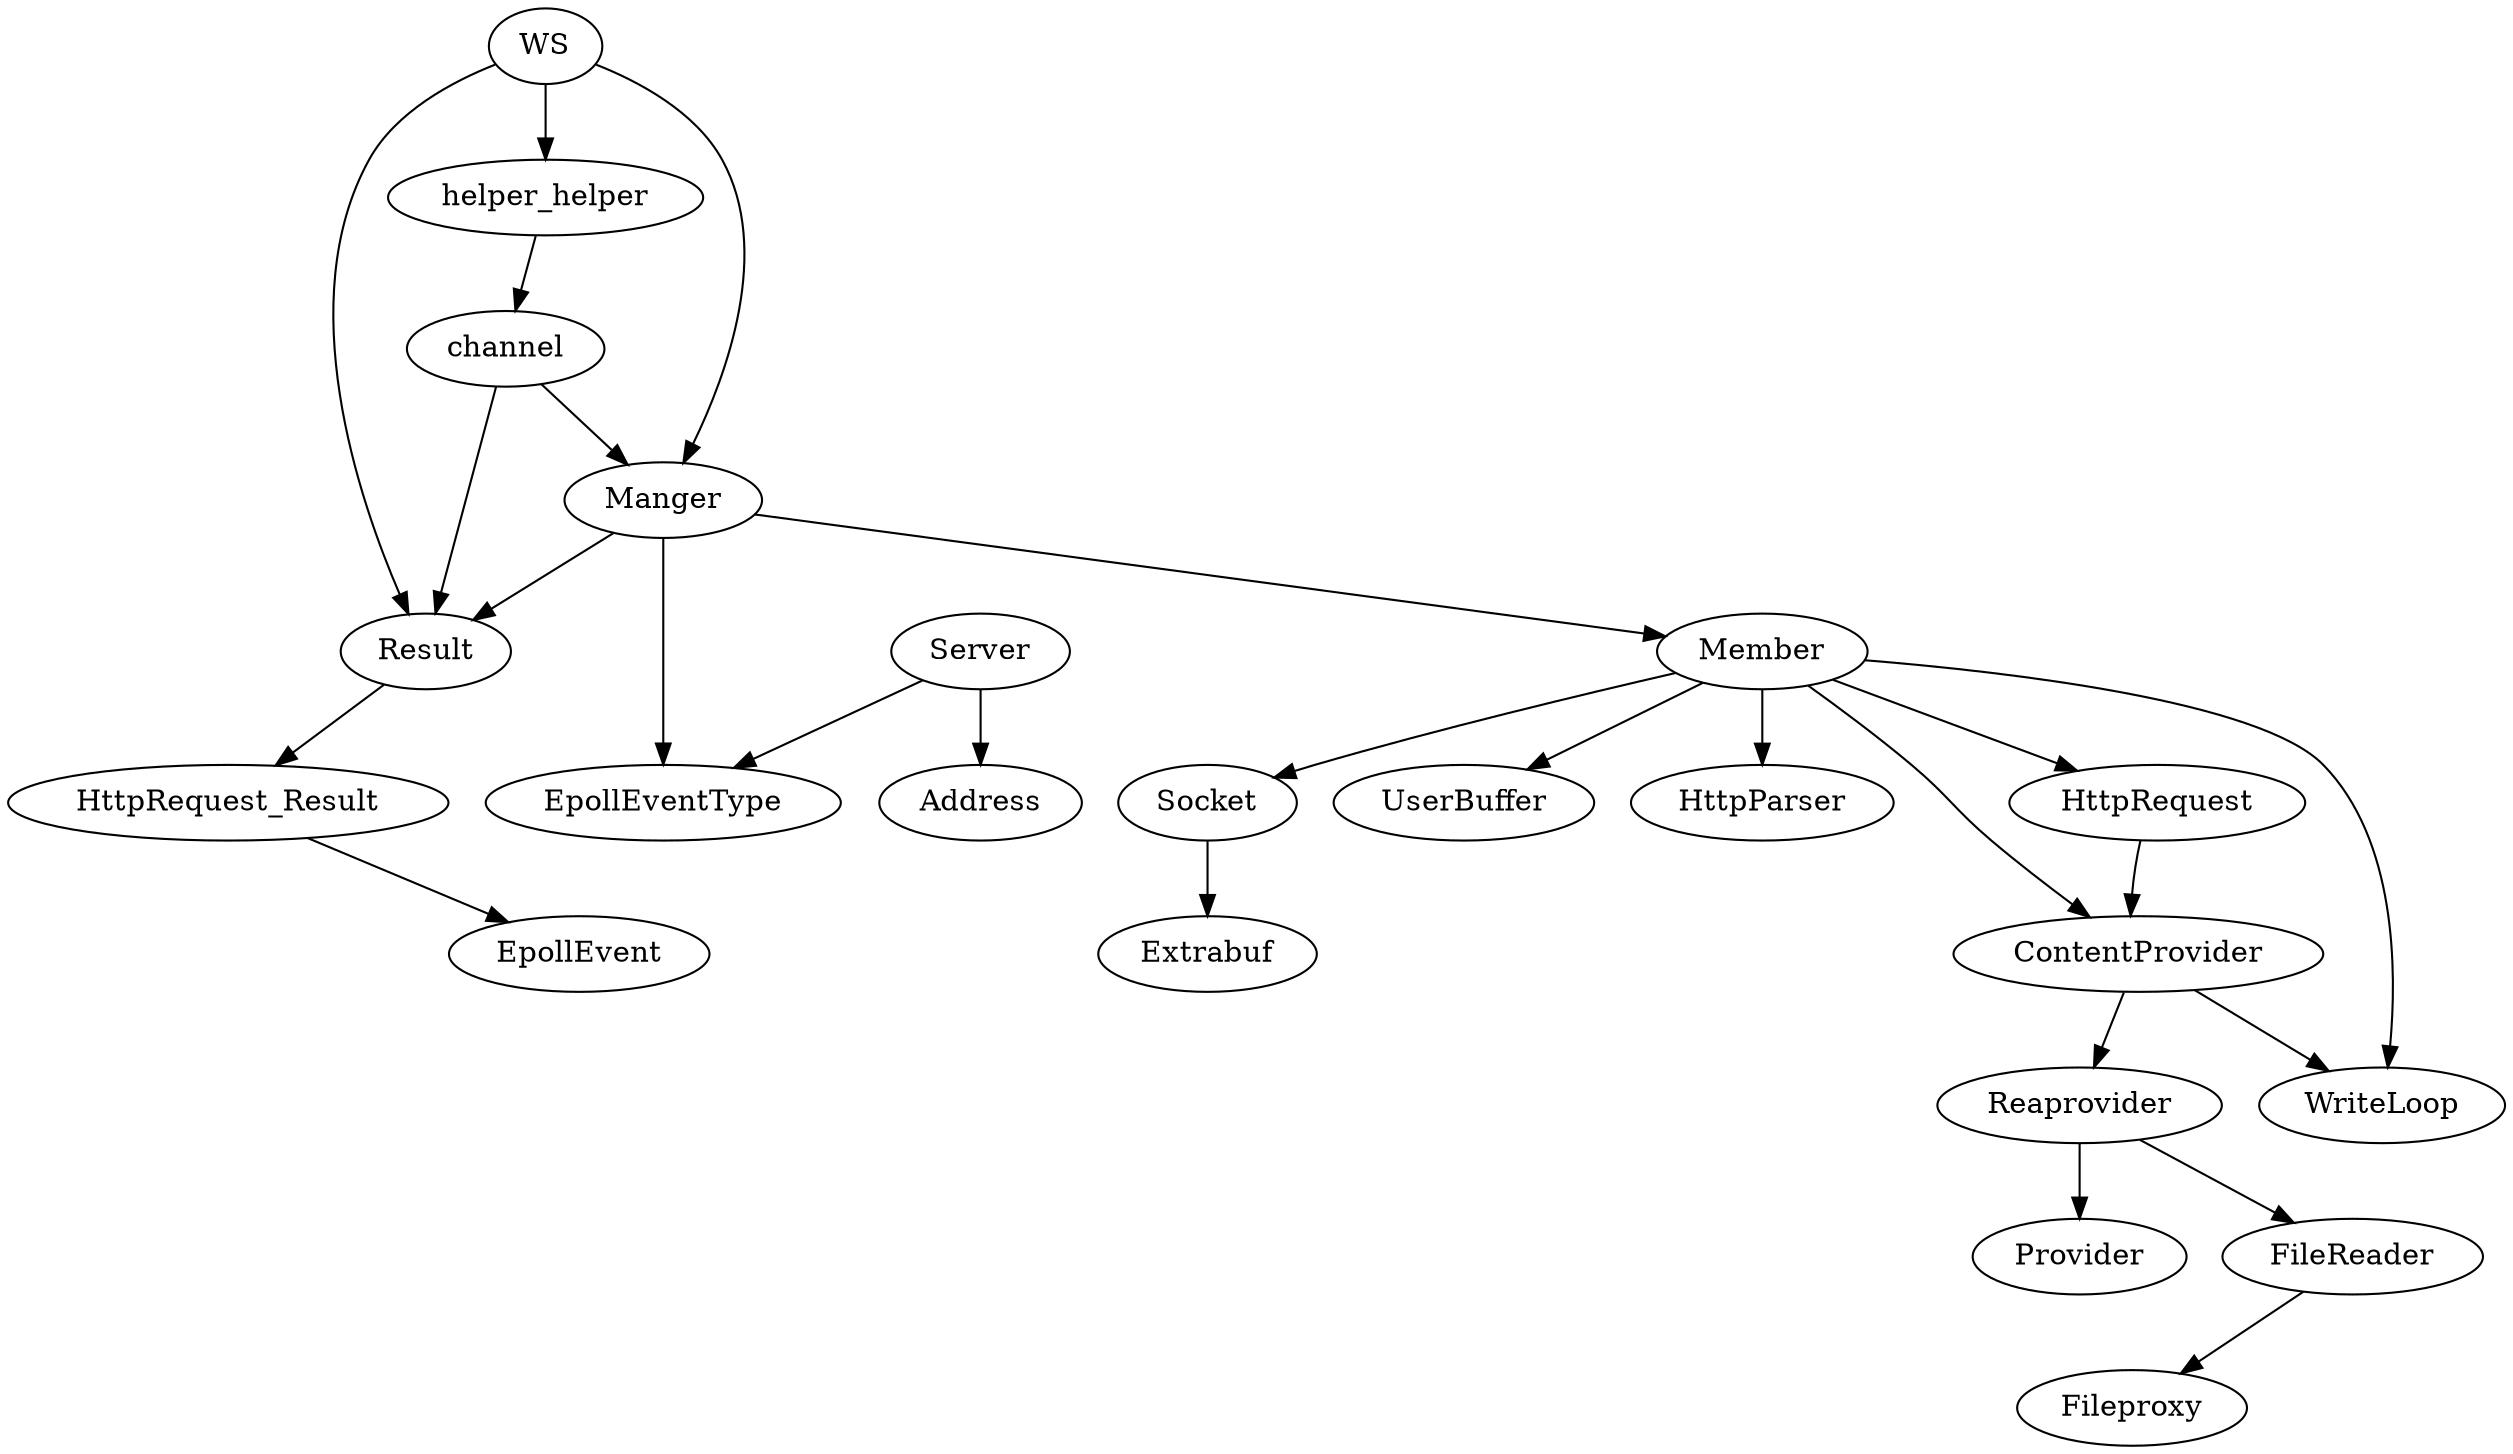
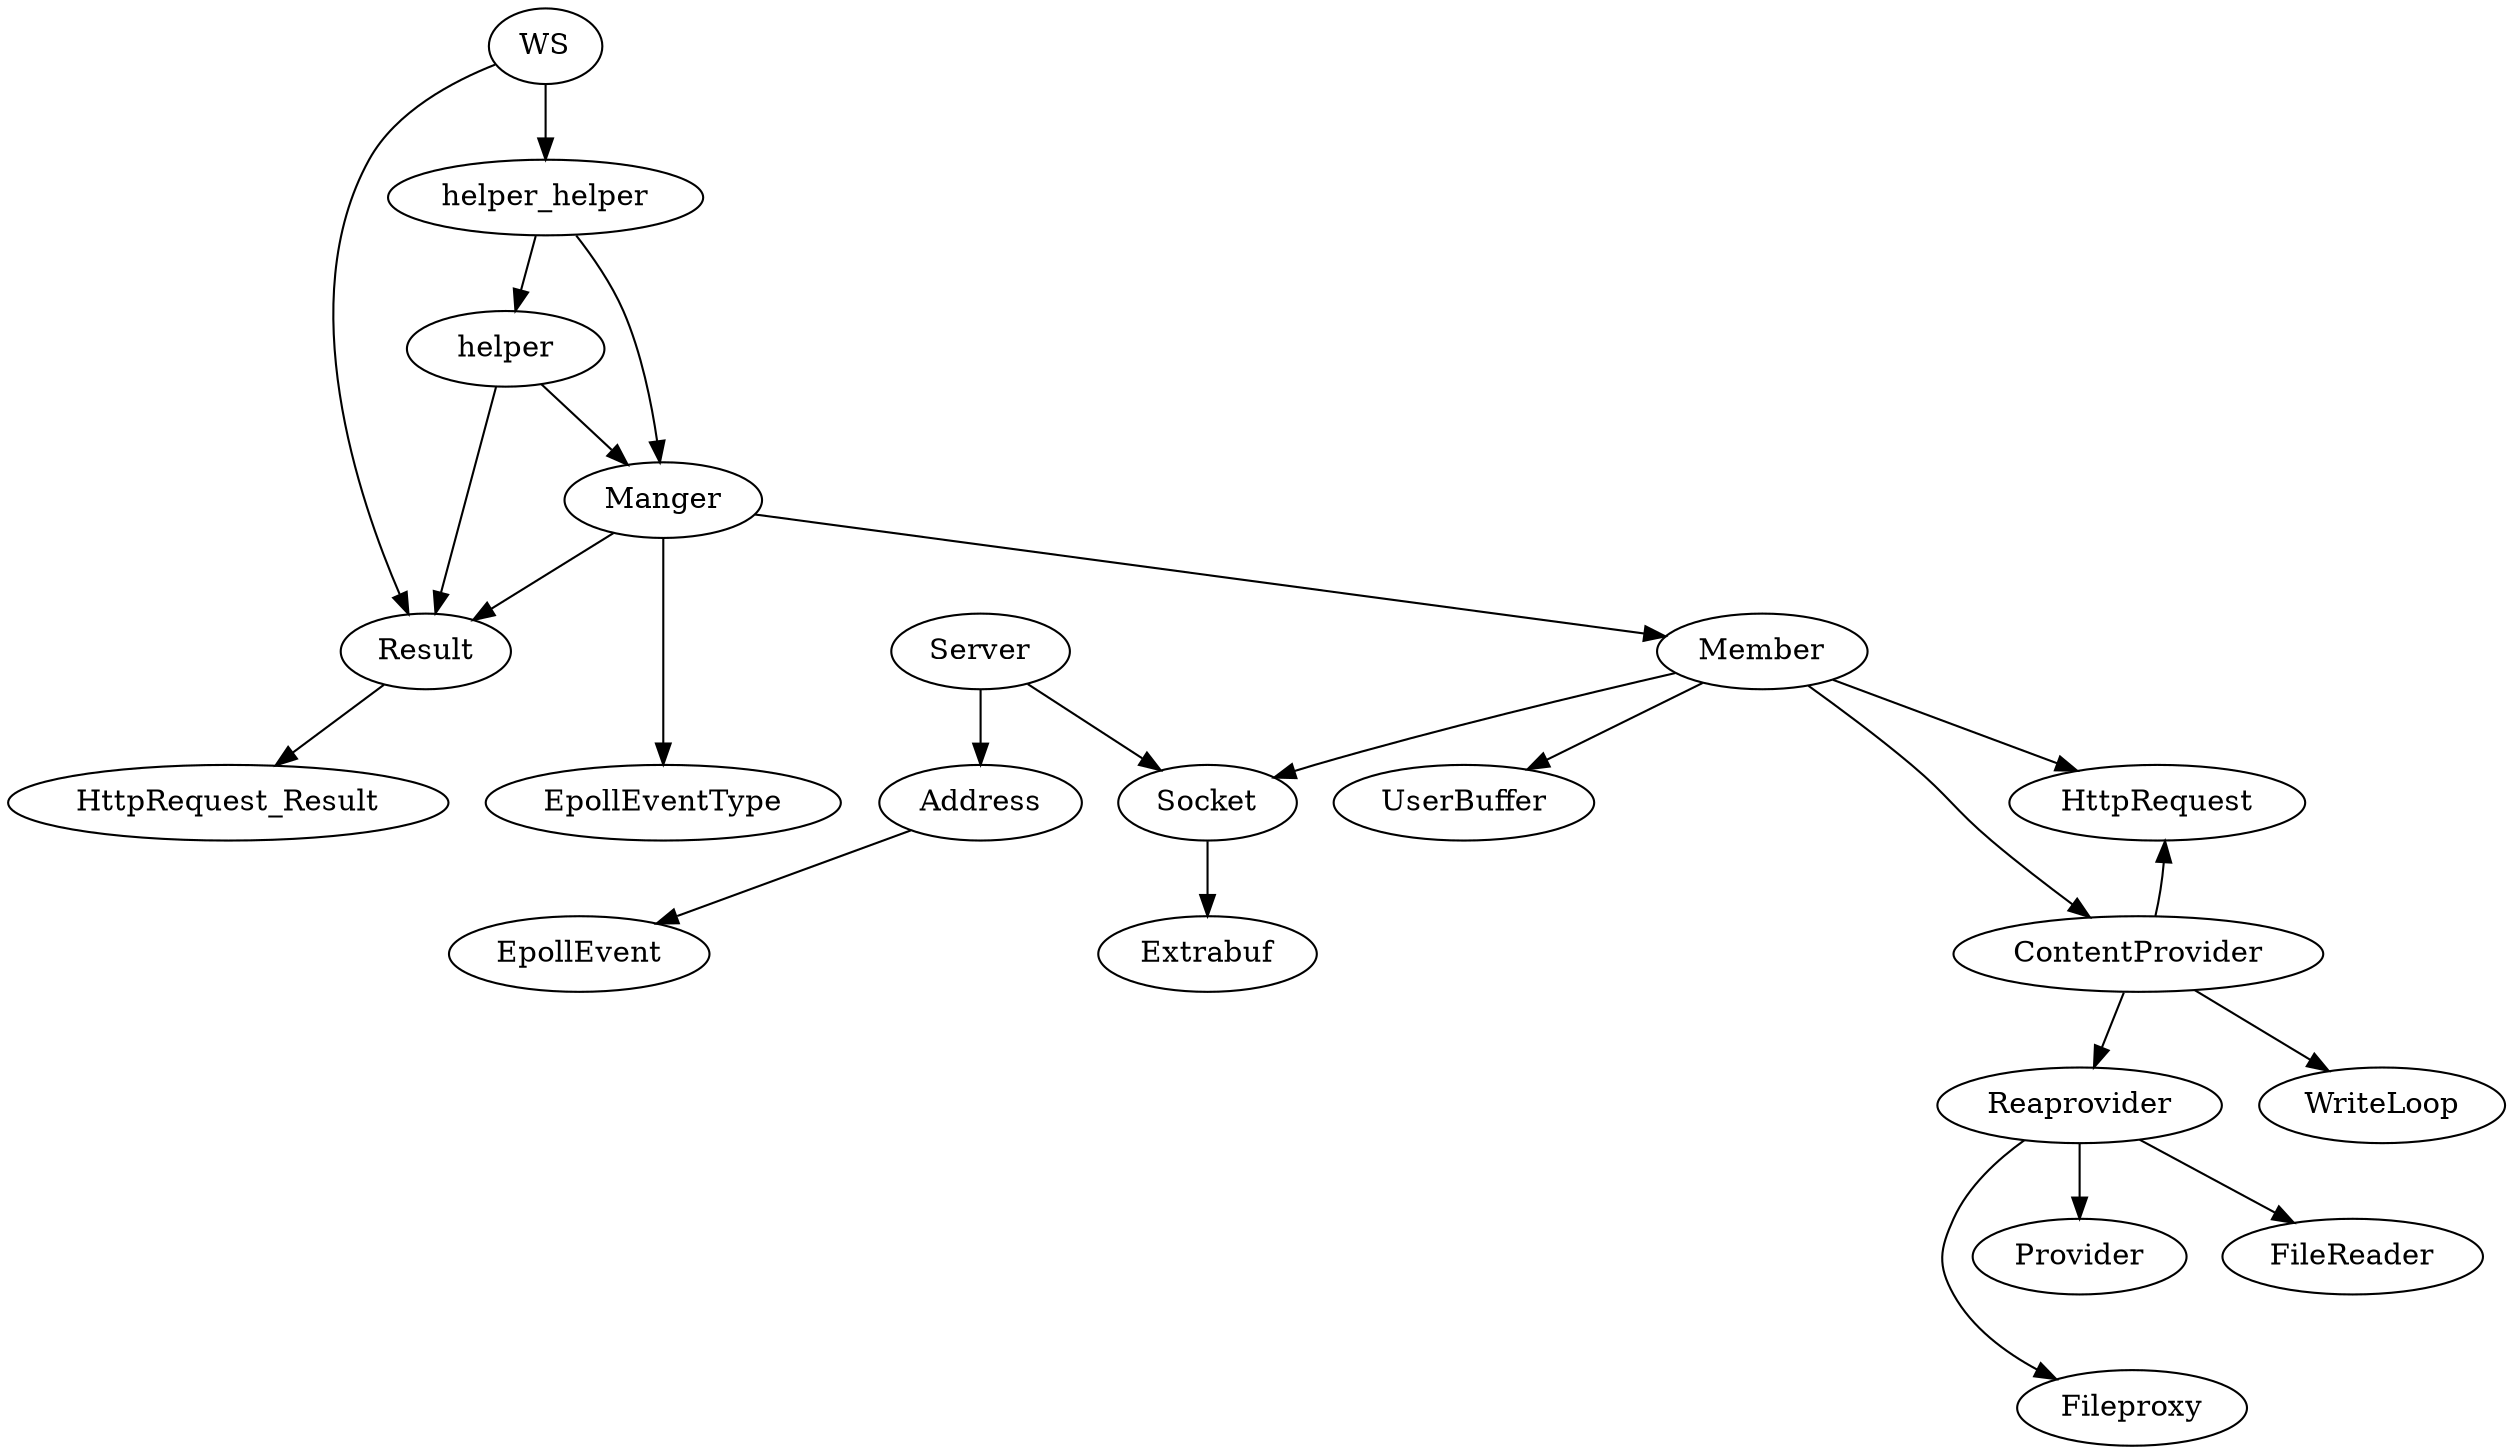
(742, 224) -> (632, 332)
(506, 349) -> (506, 349)
(838, 720) -> (1085, 721)
(2245, 723) -> none
(1762, 803) -> none
(2135, 867) -> (2161, 889)
(398, 876) -> (794, 873)
(2251, 1327) -> (1942, 1260)
